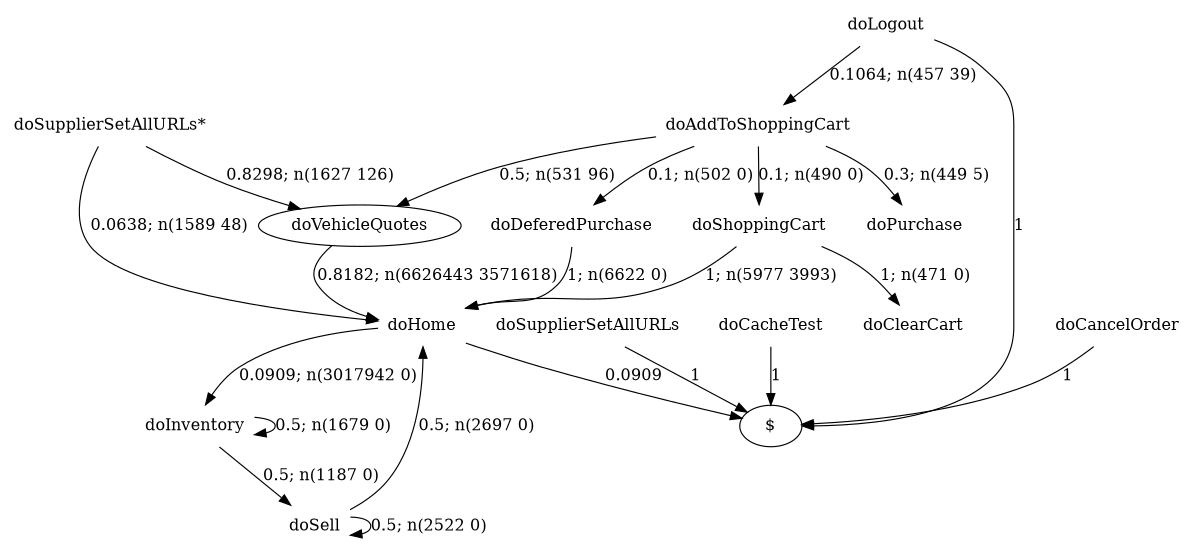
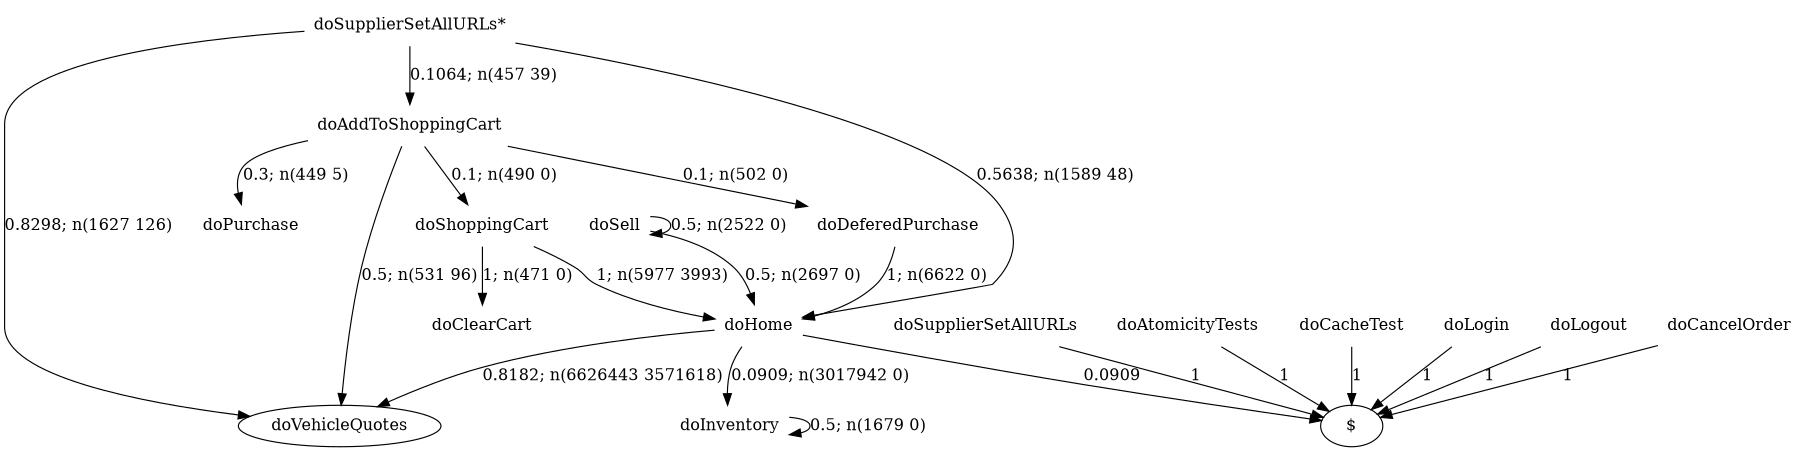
(827, 72) -> (410, 70)
(169, 226) -> (1055, 176)
(322, 290) -> (548, 352)
none -> (1188, 326)
none -> (1477, 326)
(250, 472) -> none
